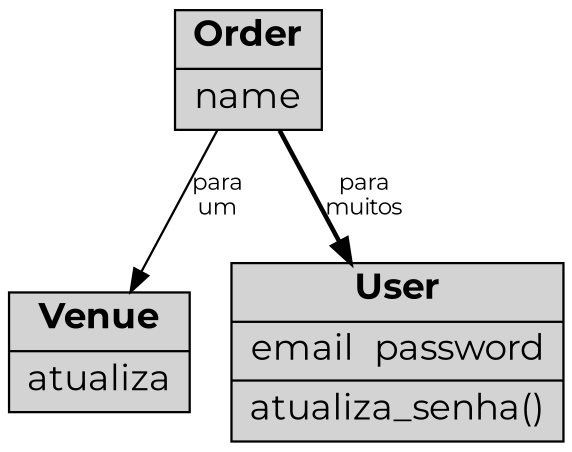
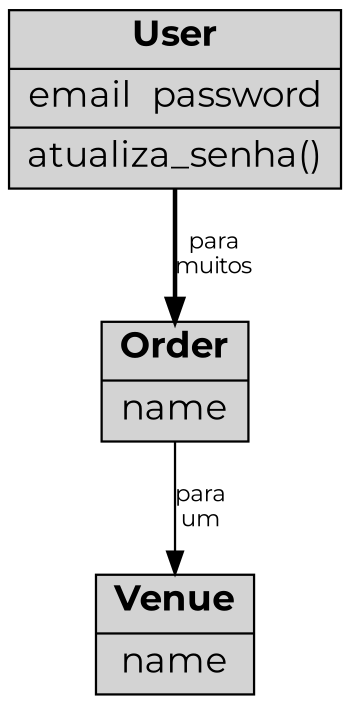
(309, 186) -> (175, 244)
(99, 379) -> (175, 662)
